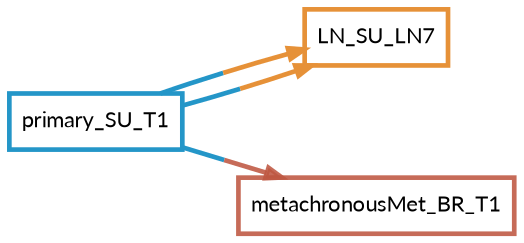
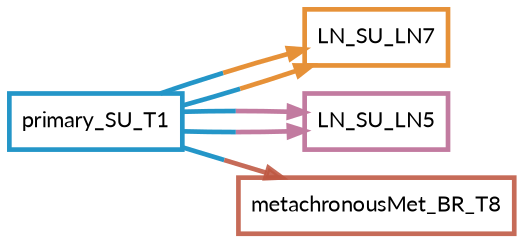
none -> (376, 122)
(376, 206) -> (376, 206)
